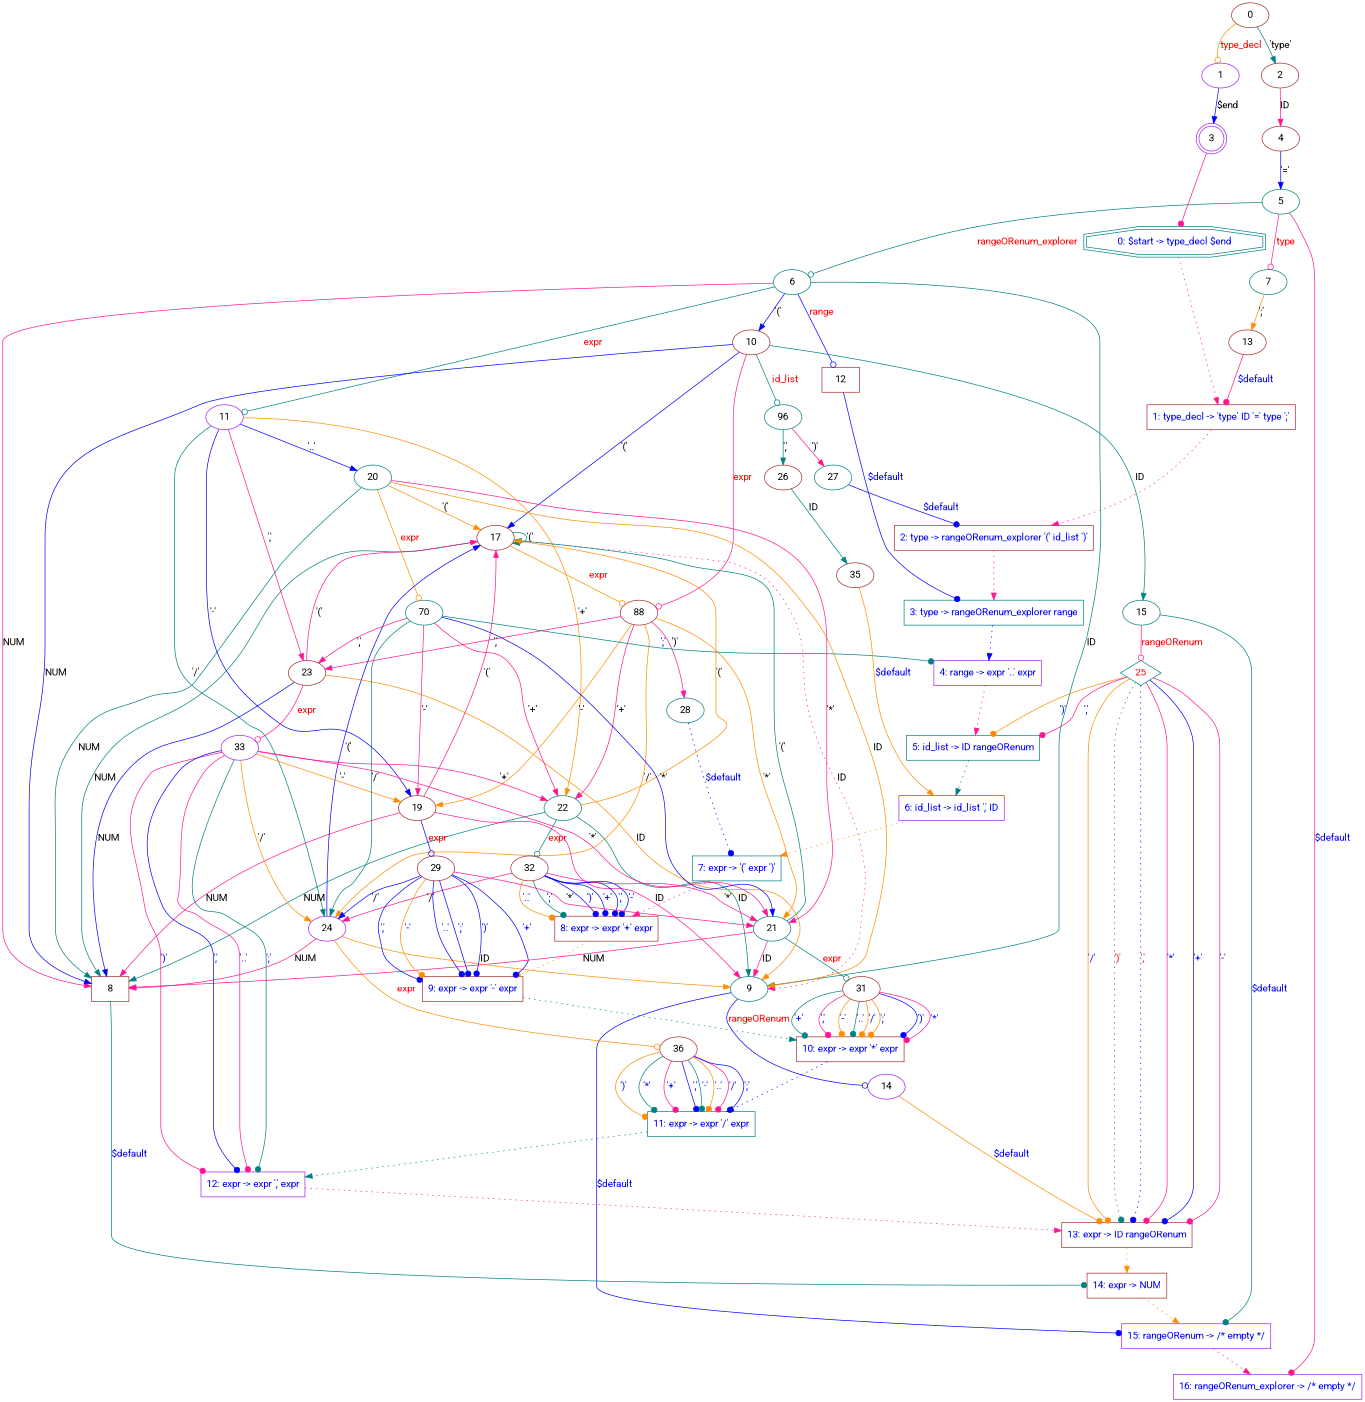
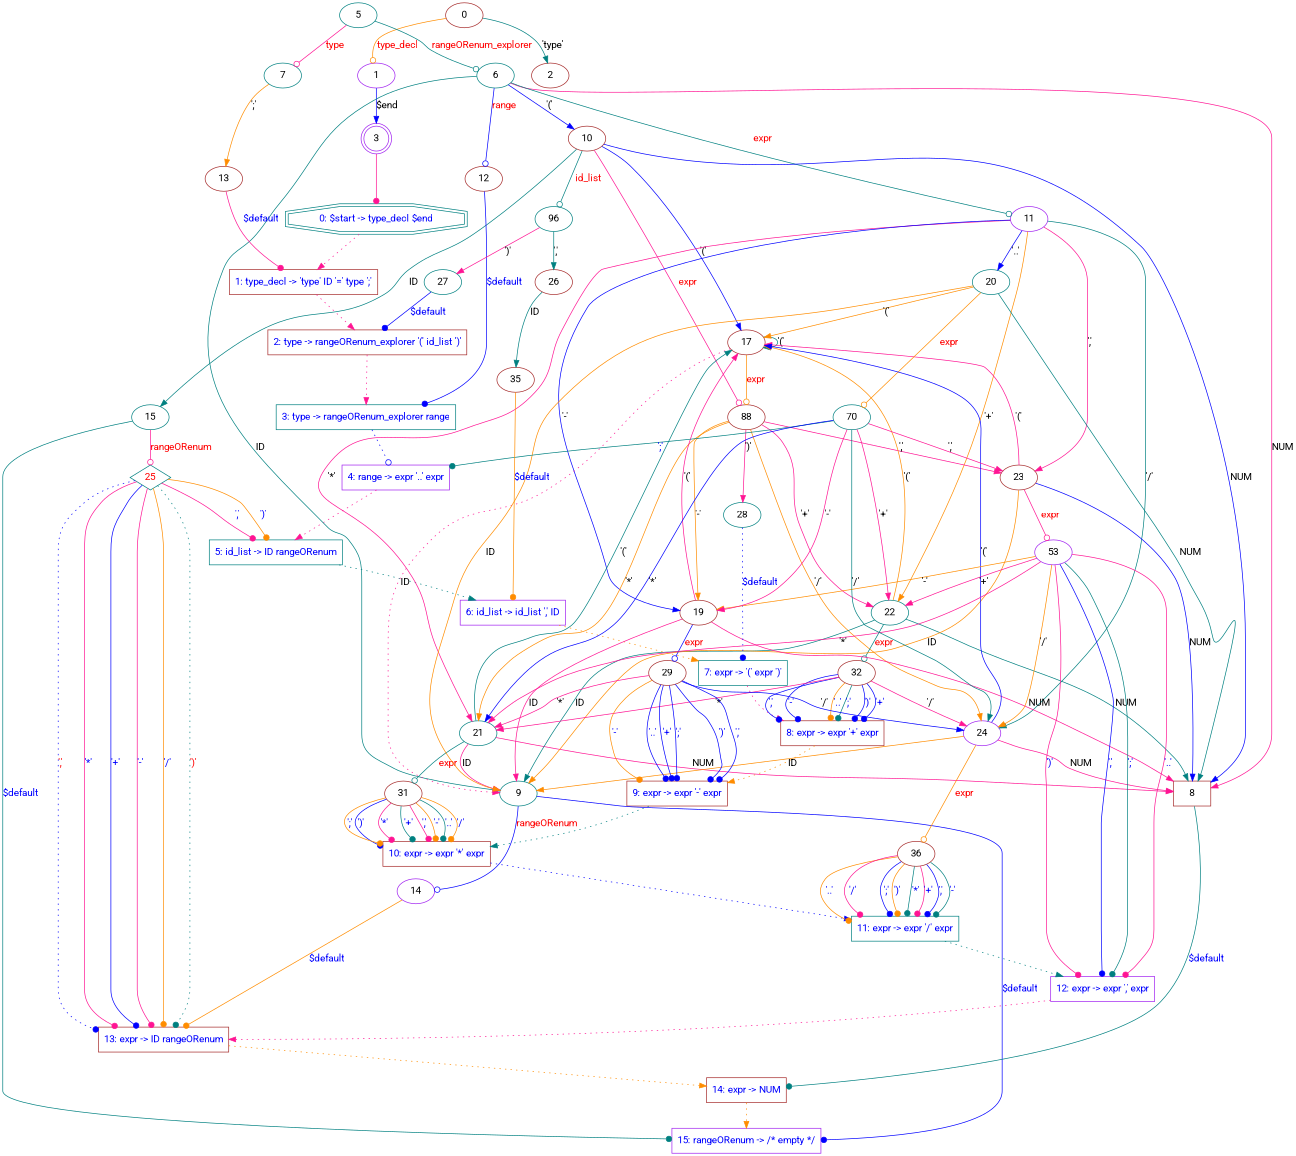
(1281, 139) -> none
(841, 380) -> (484, 179)
(782, 550) -> (542, 384)
(991, 639) -> (380, 445)
(214, 682) -> none
(877, 696) -> (514, 488)
(240, 748) -> (1053, 552)
(1268, 1387) -> none
